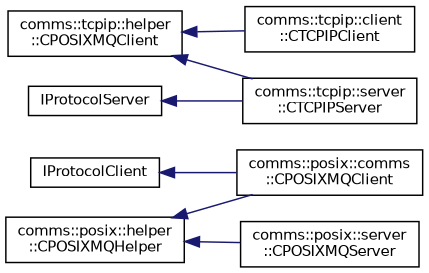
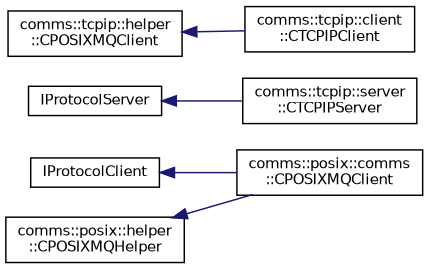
(220, 69) -> none
(330, 244) -> none
